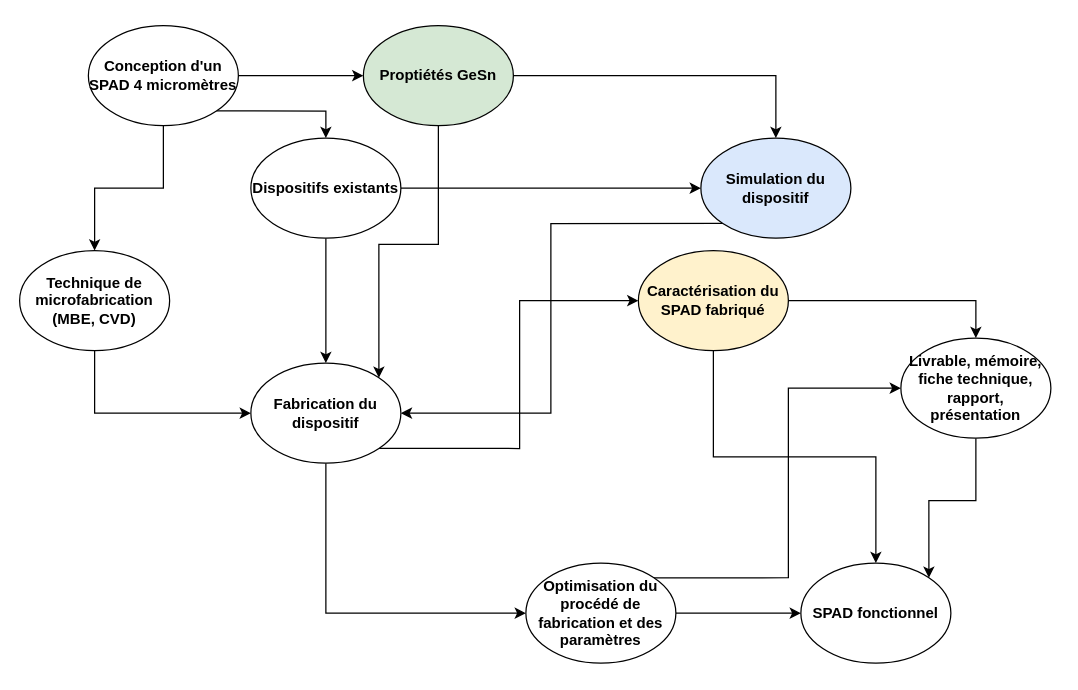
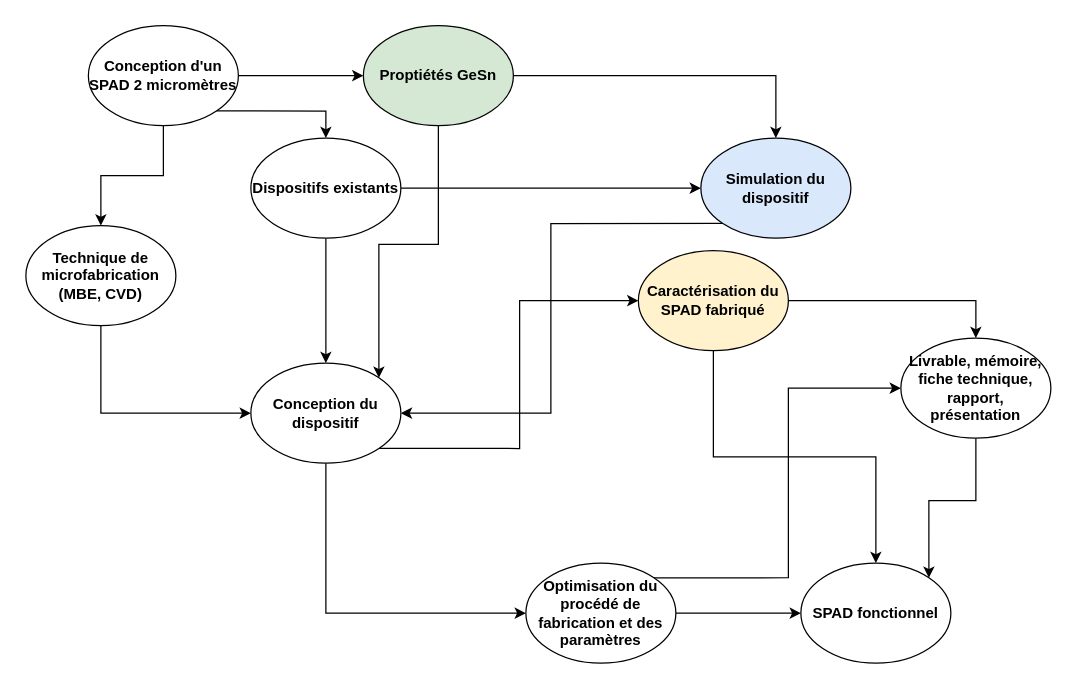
(163, 76) -> (163, 76)
(94, 301) -> (101, 276)
(326, 413) -> (326, 413)
